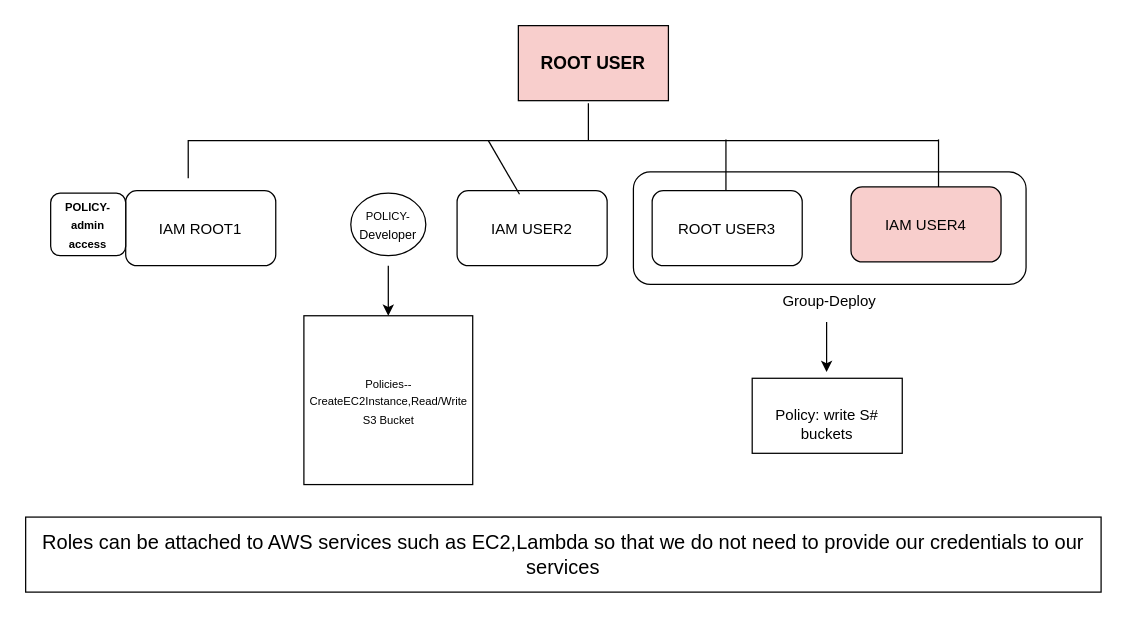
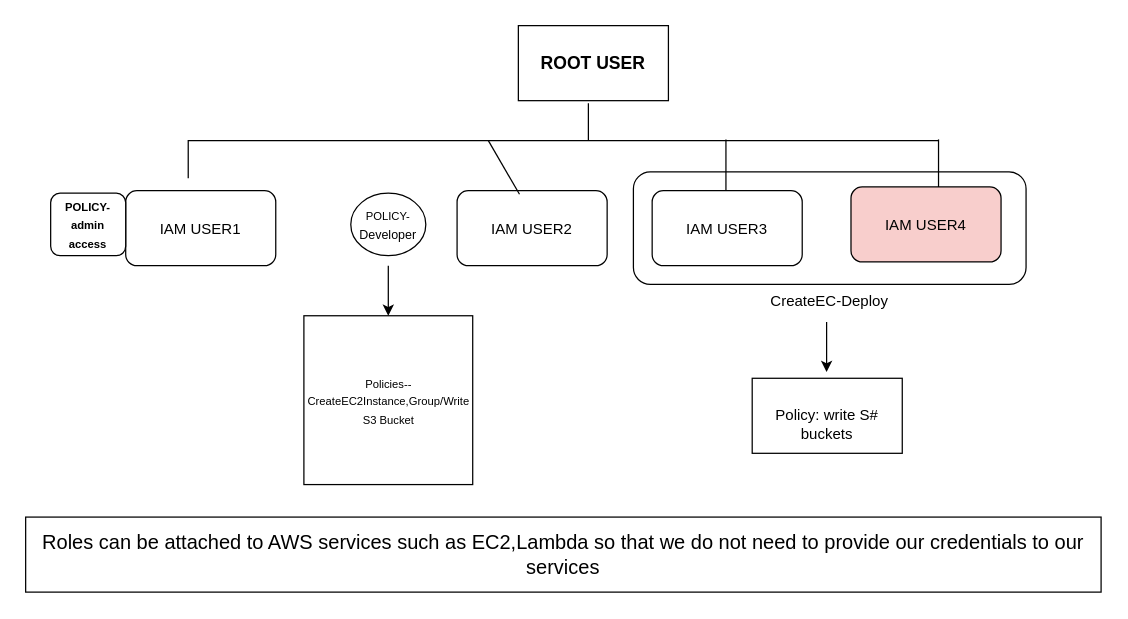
(593, 63) -> (593, 63)
(201, 229) -> (201, 229)
(727, 229) -> (727, 229)
(829, 302) -> (829, 302)
(389, 401) -> (389, 401)
